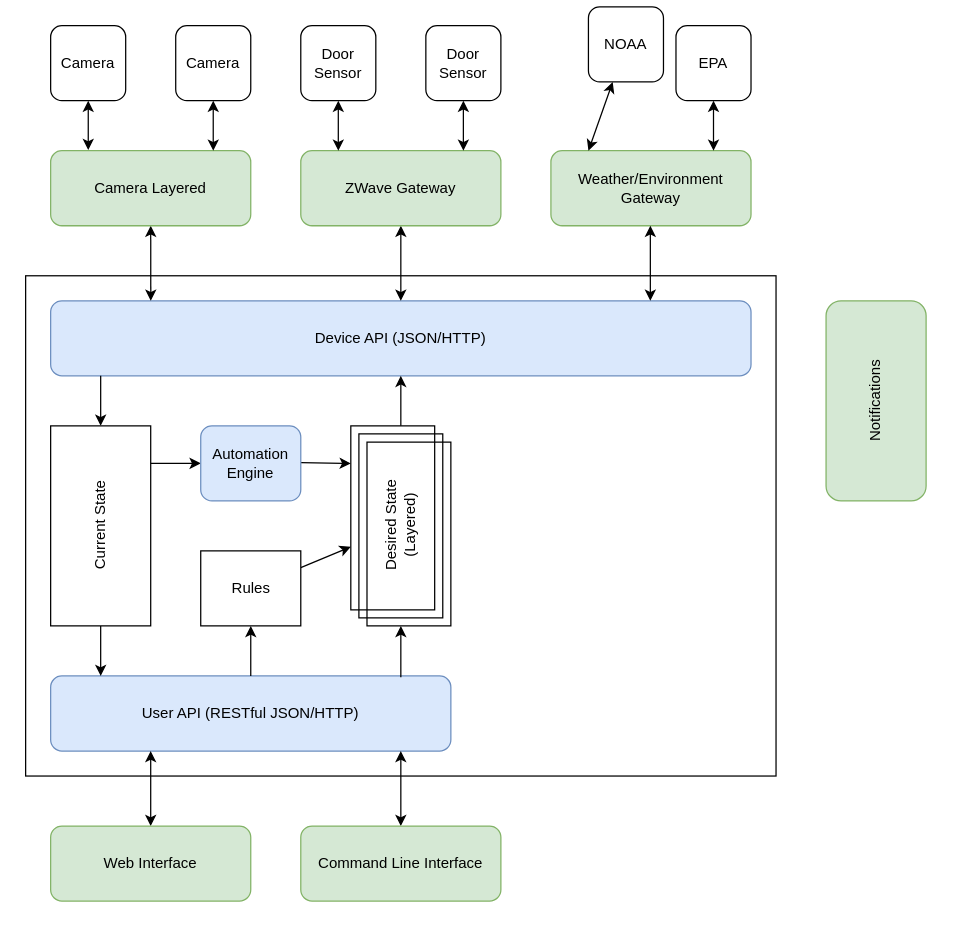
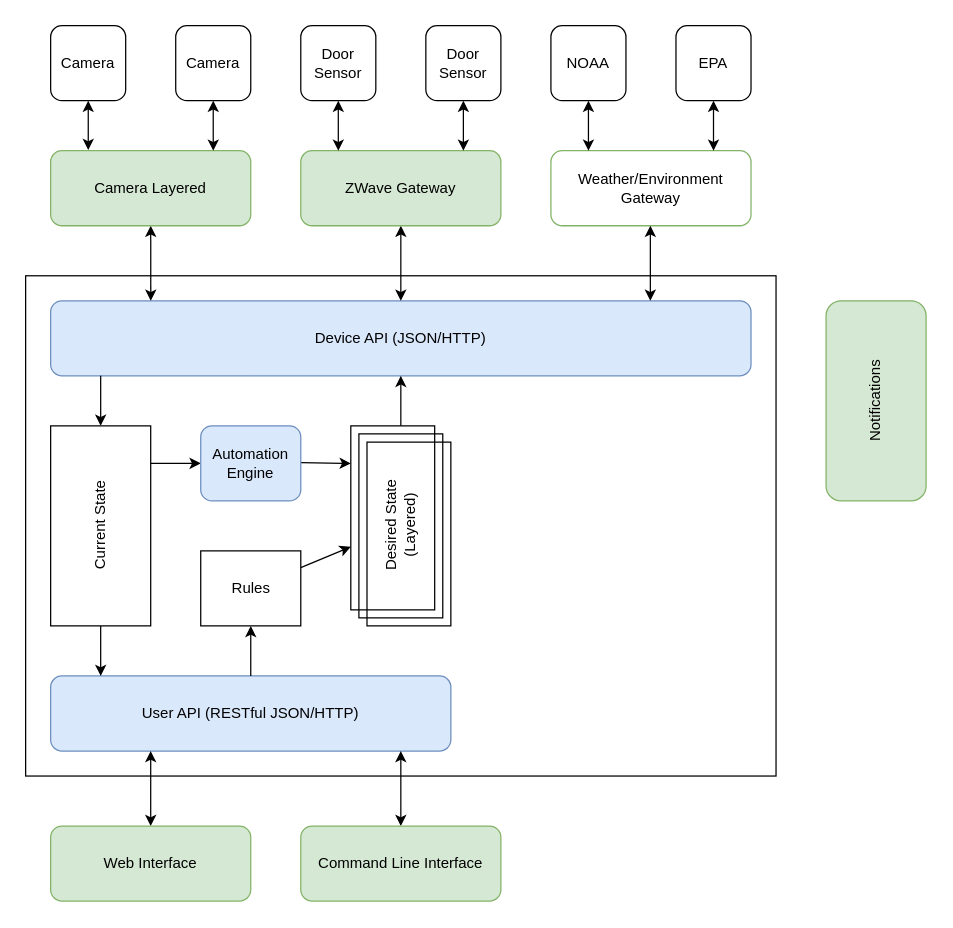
(626, 44) -> (588, 63)
(651, 188) -> (651, 188)
(401, 655) -> none
